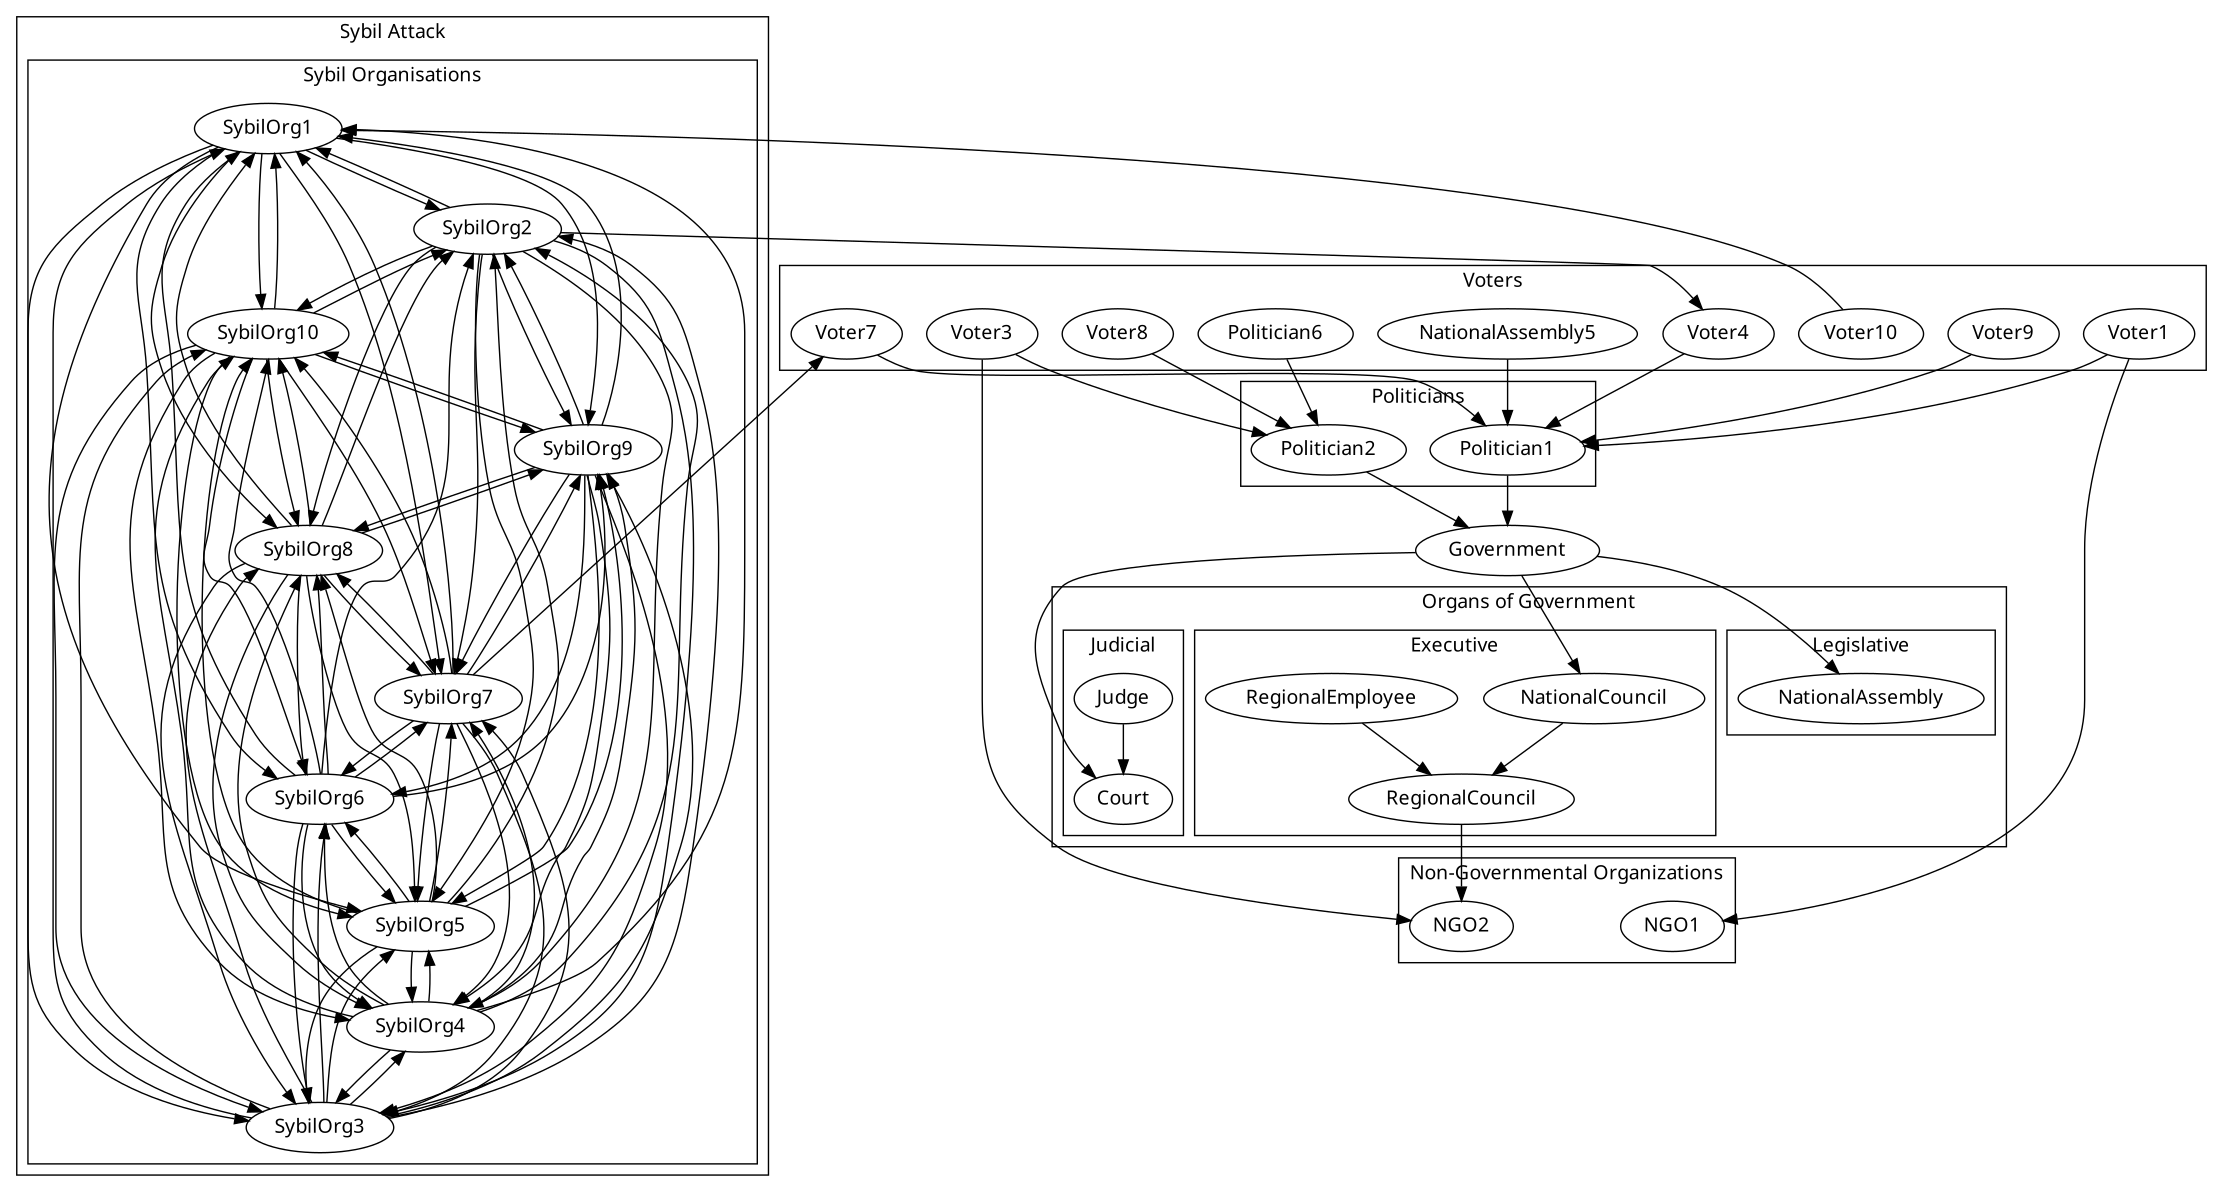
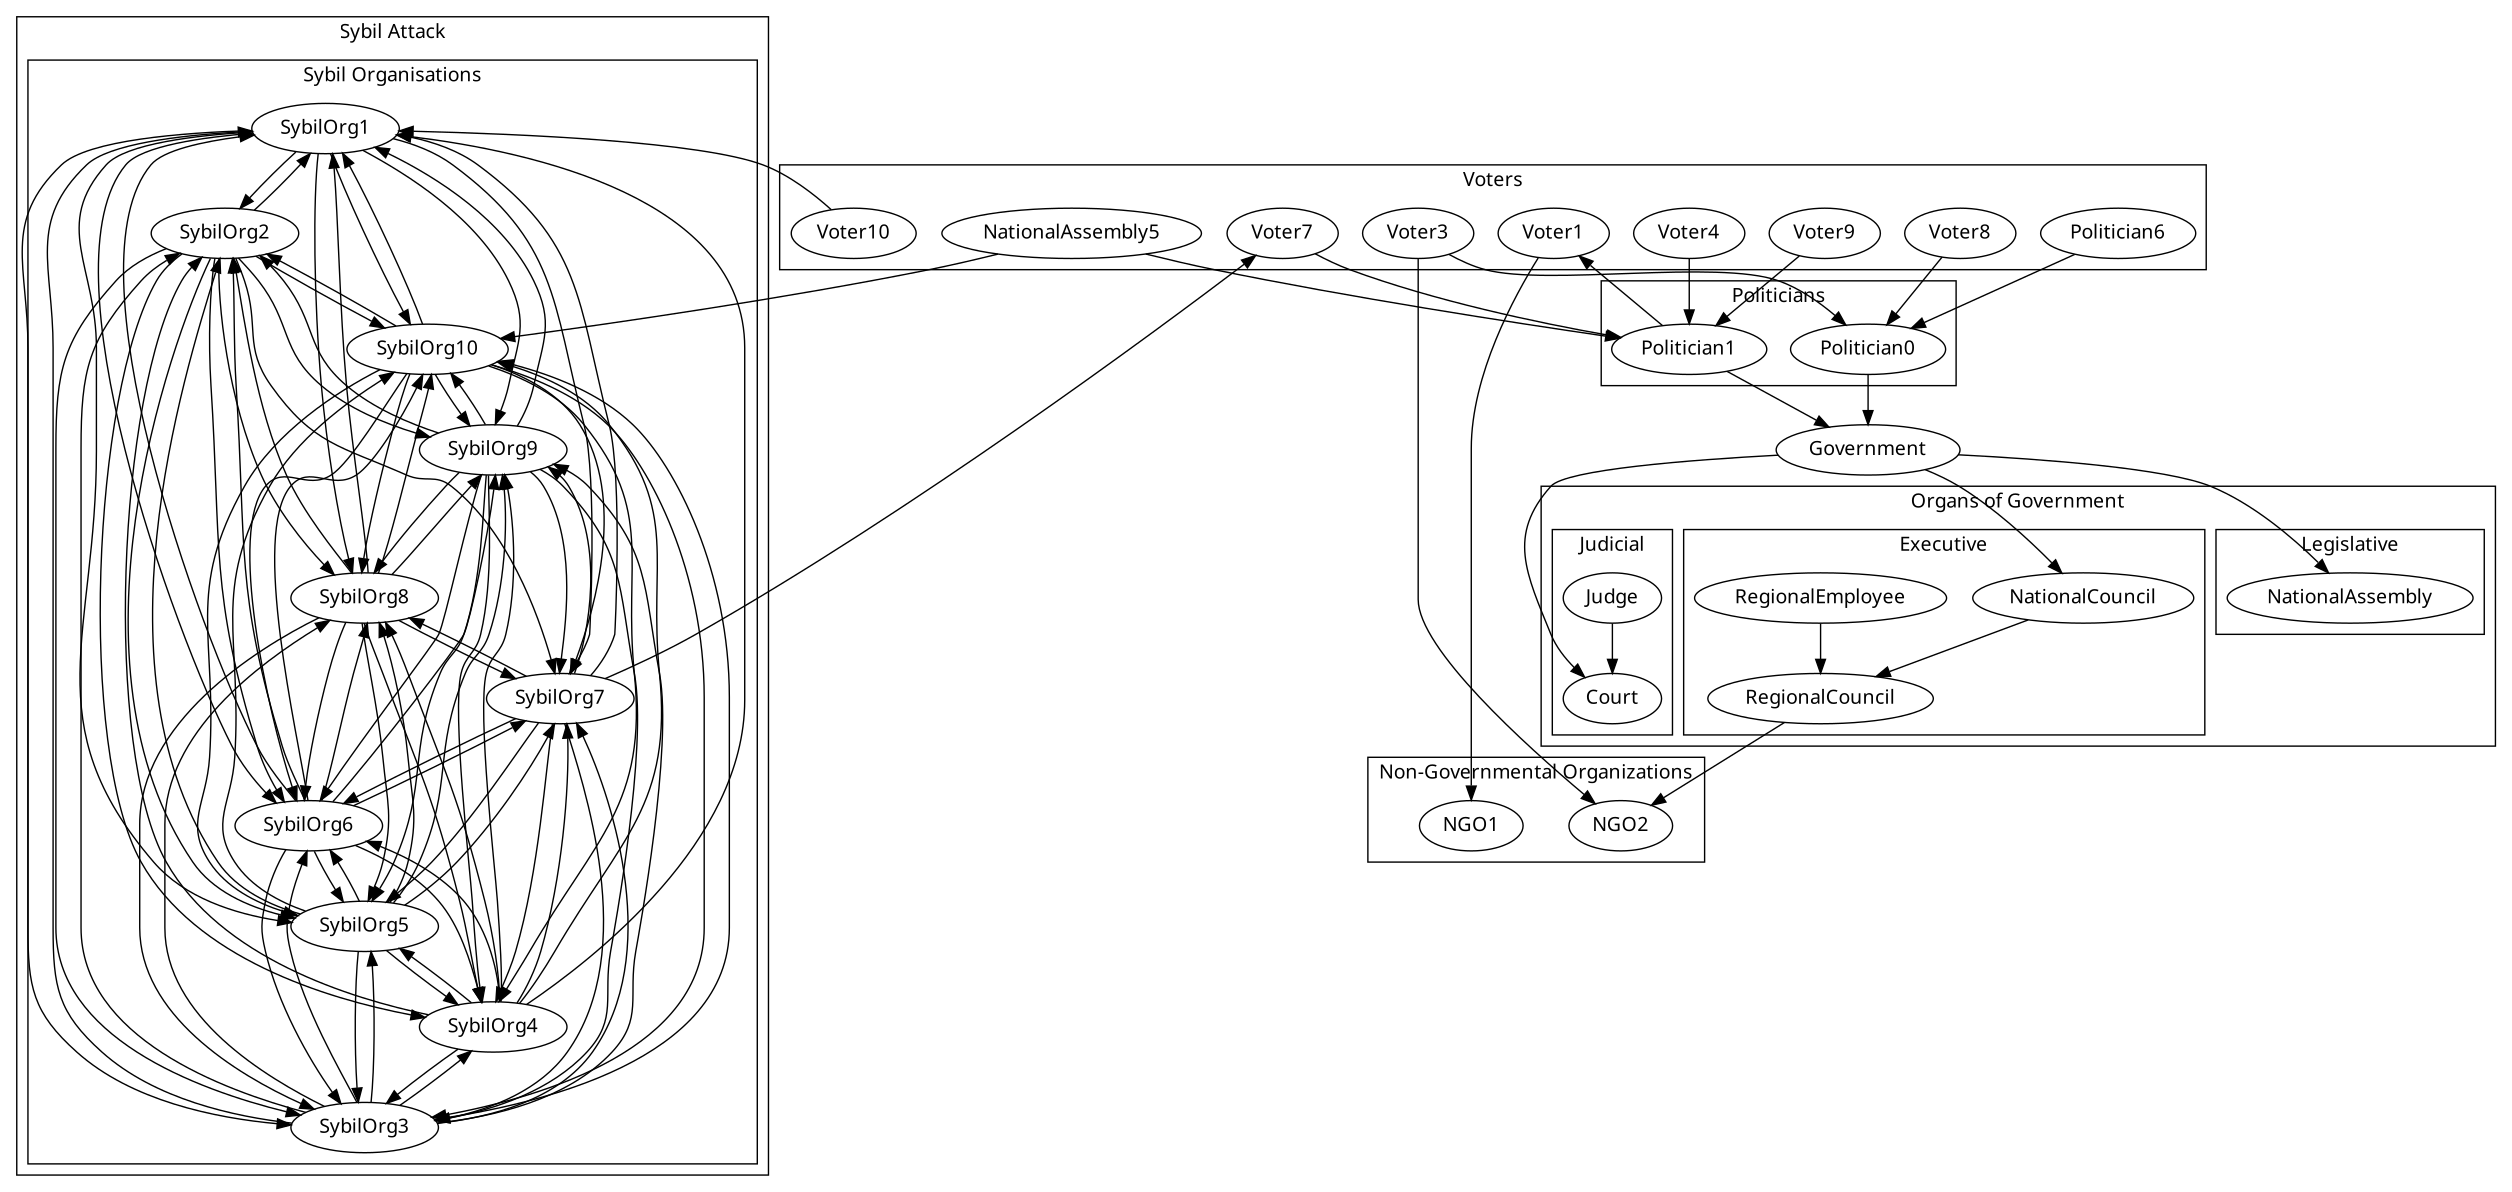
(1133, 249) -> (217, 515)
(1857, 419) -> (1626, 295)
(1329, 450) -> (1868, 349)
(396, 503) -> (745, 303)
